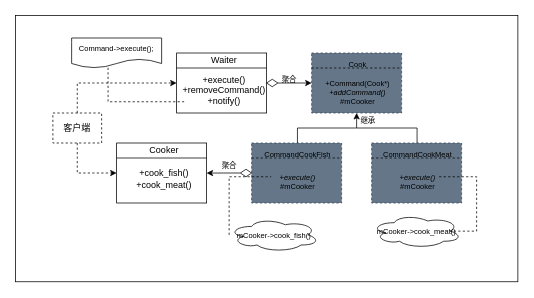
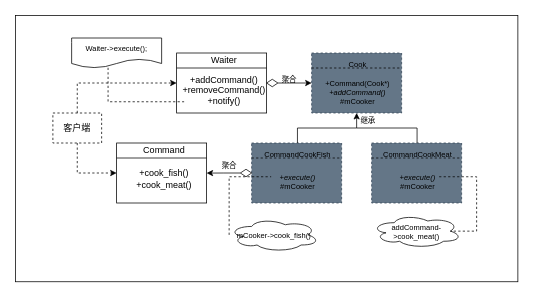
(117, 48) -> (117, 48)
(224, 90) -> (224, 90)
(164, 150) -> (164, 150)
(417, 231) -> (417, 231)
